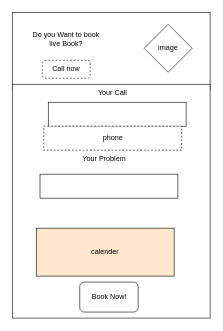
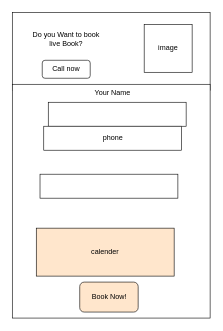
(168, 48) -> (168, 48)
(66, 69) -> (66, 69)
(113, 93) -> (113, 93)
(113, 138) -> (113, 138)
(105, 159) -> none
(109, 297) -> (109, 297)
